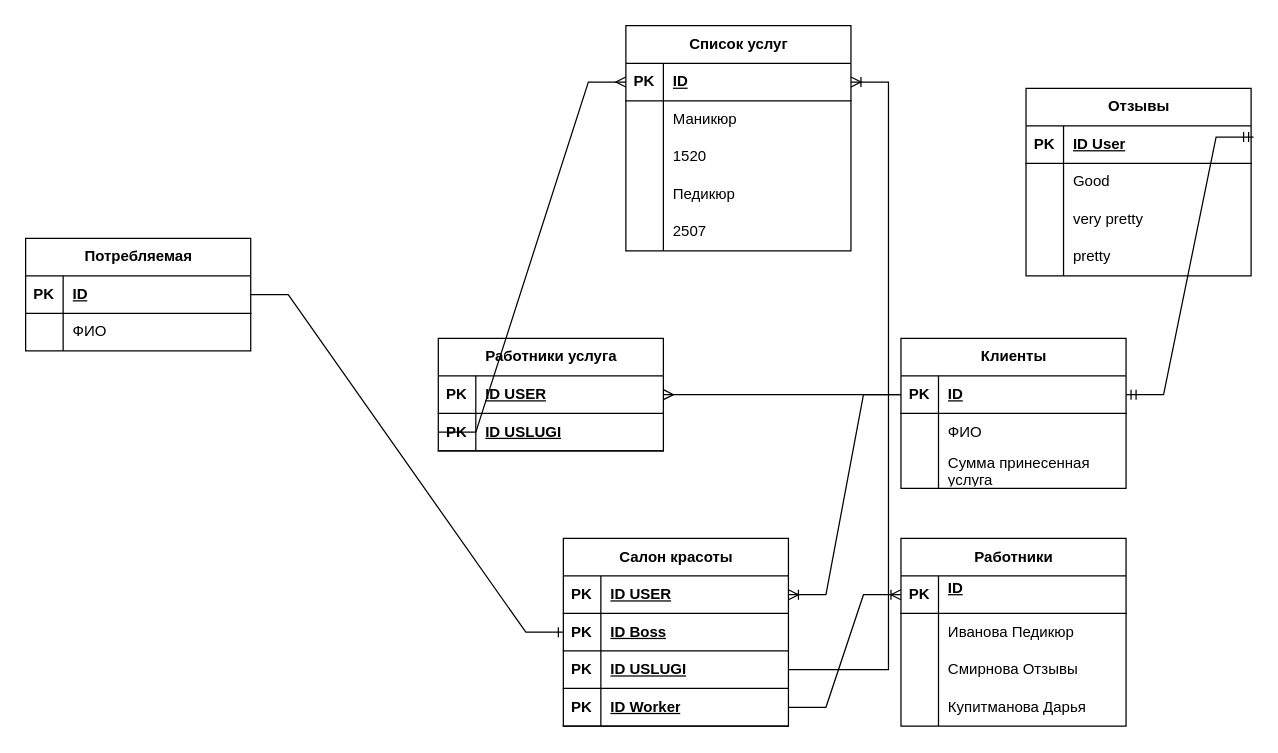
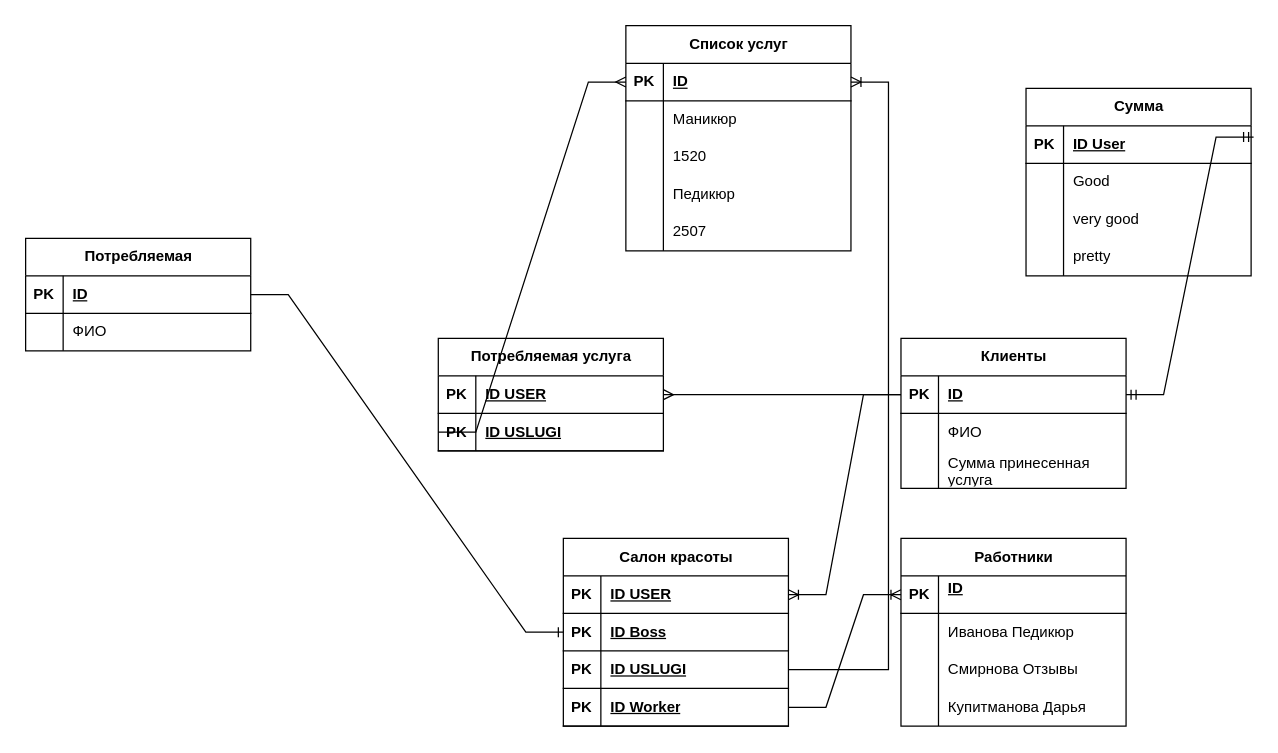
(1139, 107) -> (1139, 107)
(1117, 219) -> (1109, 219)
(551, 357) -> (551, 357)
